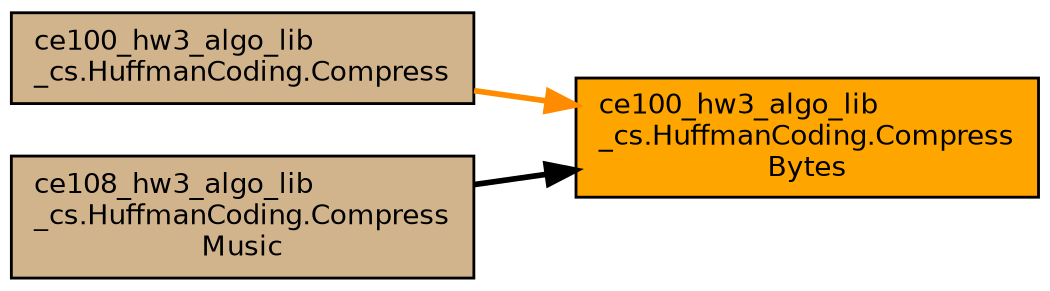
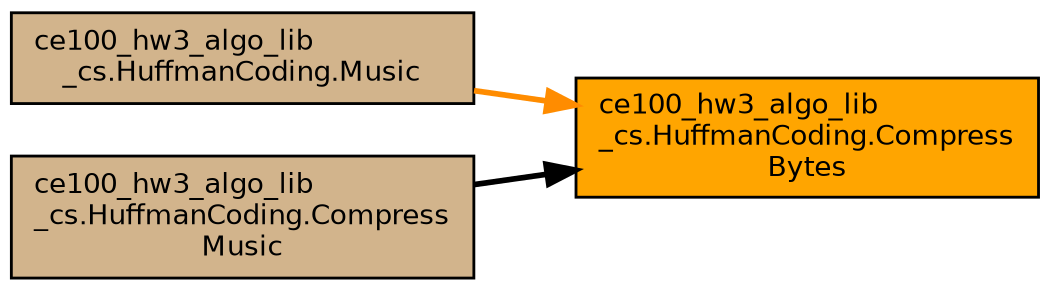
(243, 58) -> (243, 58)
(243, 217) -> (243, 217)
